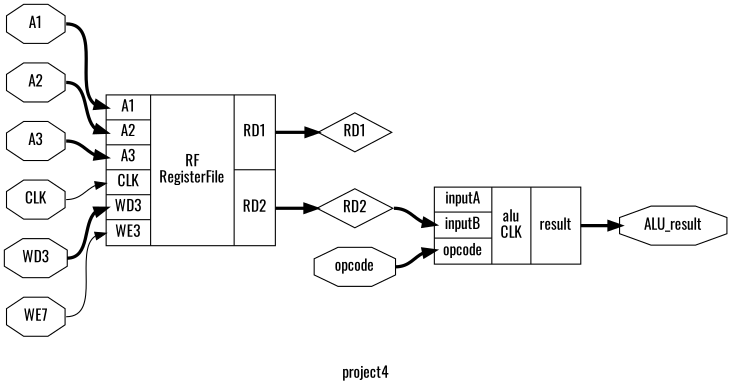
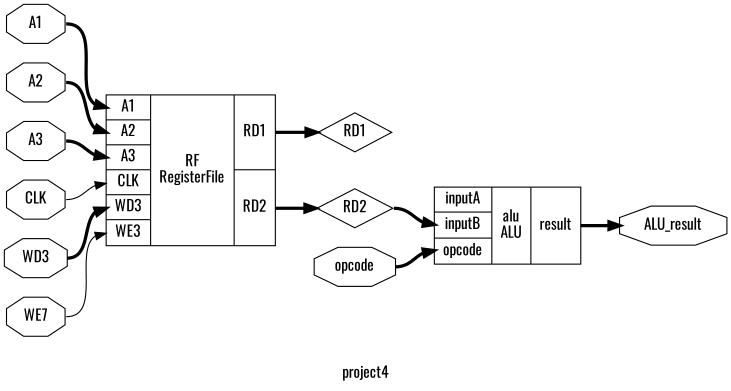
(511, 233) -> (511, 233)
